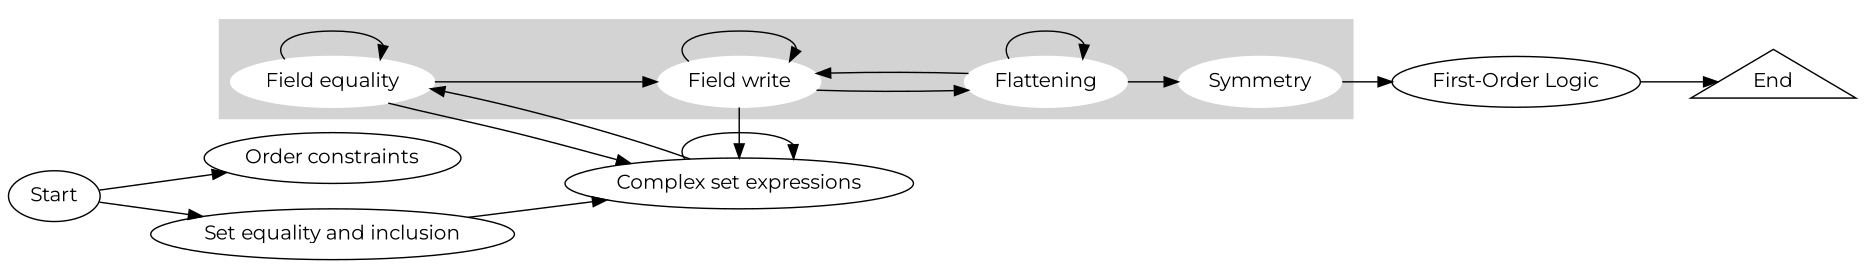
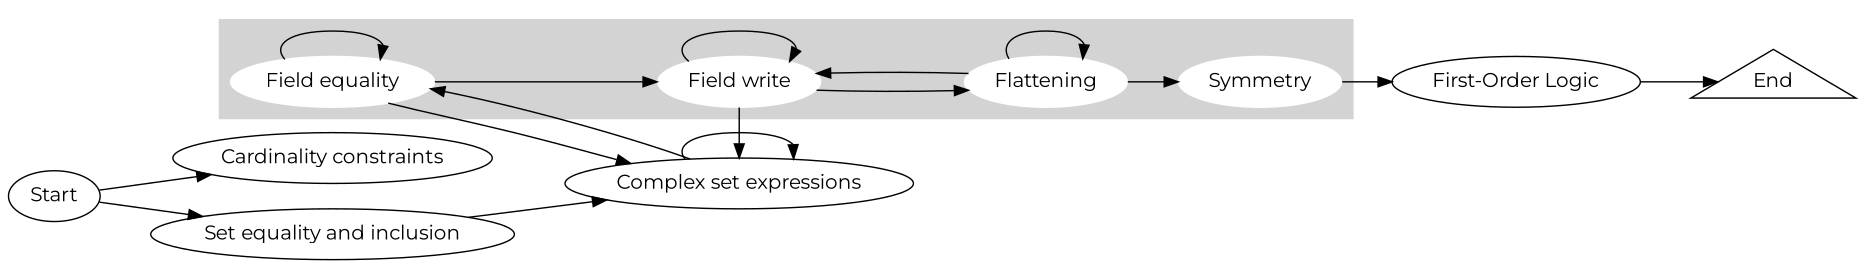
(333, 158) -> (333, 158)
